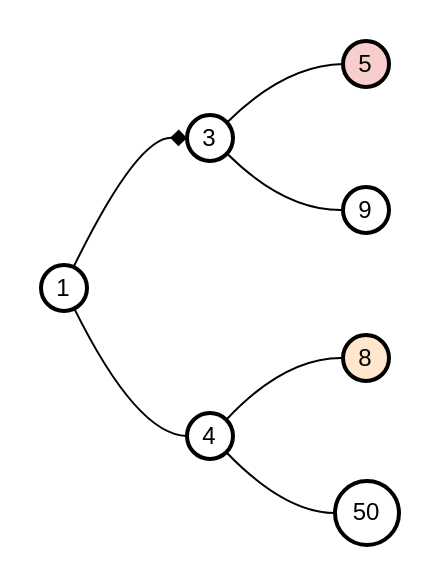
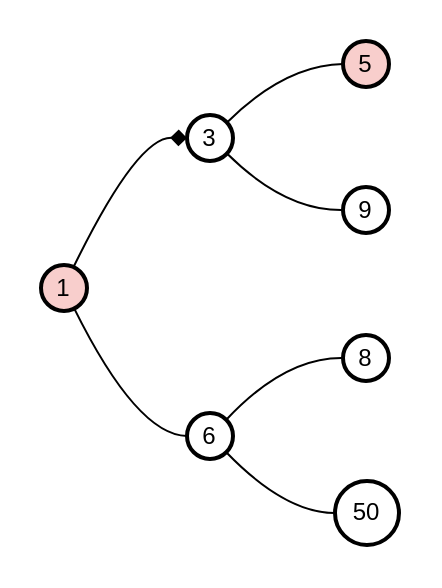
(64, 288) -> (64, 288)
(366, 358) -> (366, 358)
(210, 437) -> (210, 437)
